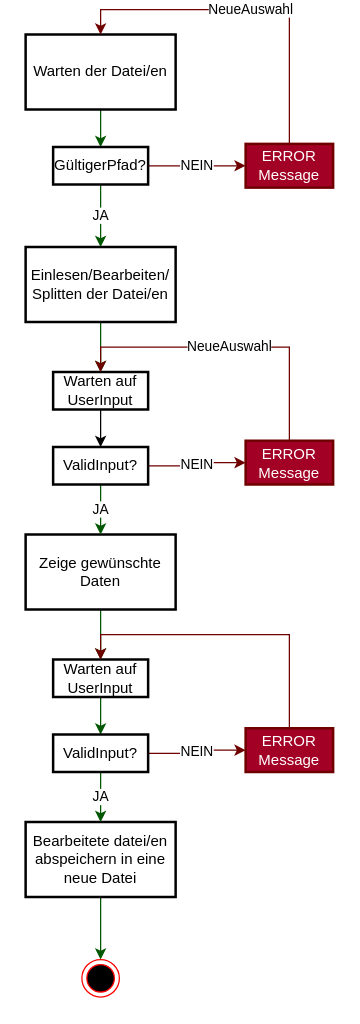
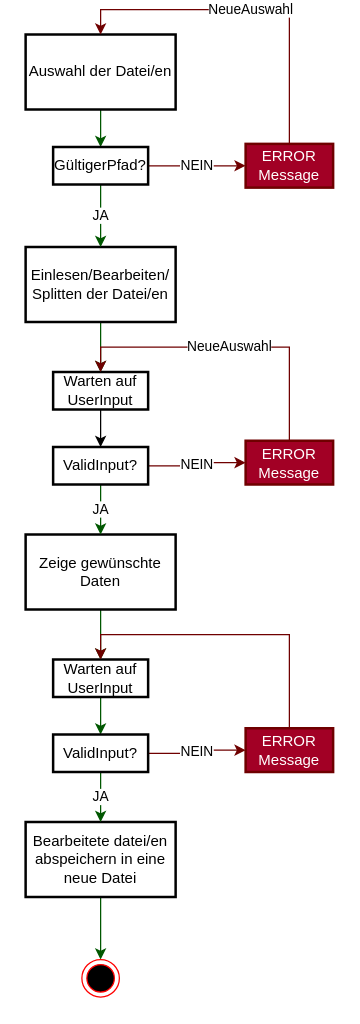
(101, 72) -> (101, 72)
